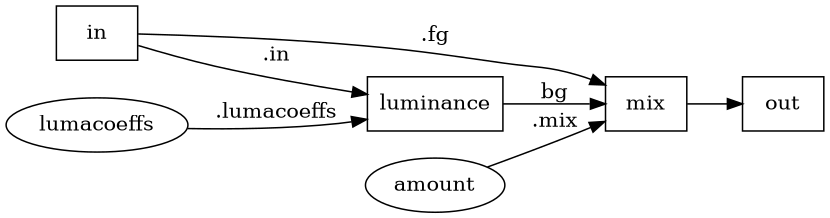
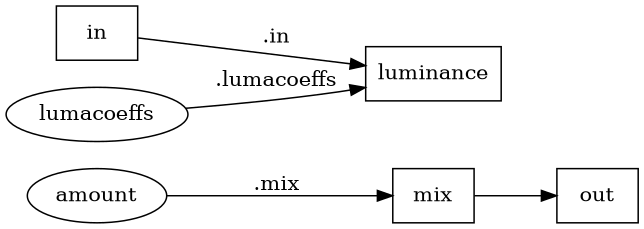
(366, 46) -> none
(546, 104) -> none
